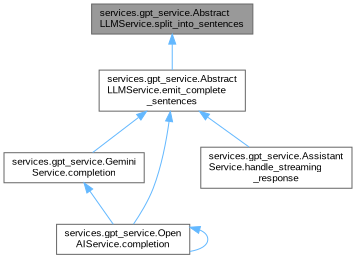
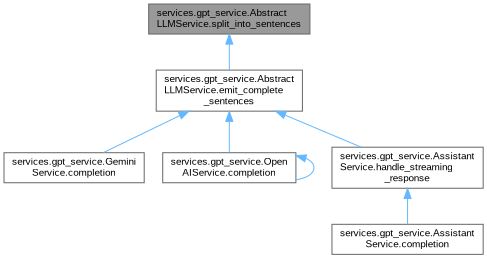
(102, 208) -> none
none -> (408, 239)
